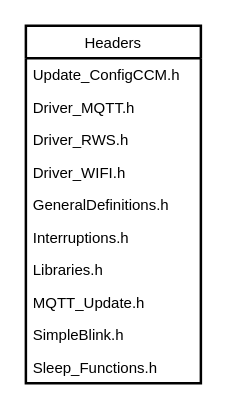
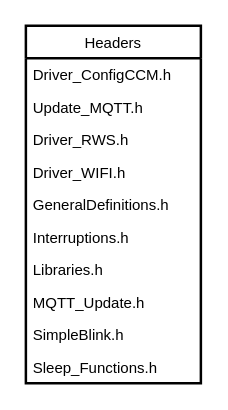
(104, 75) -> (102, 75)
(83, 108) -> (85, 108)
